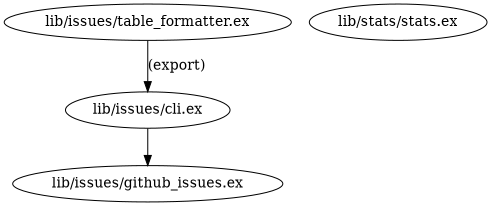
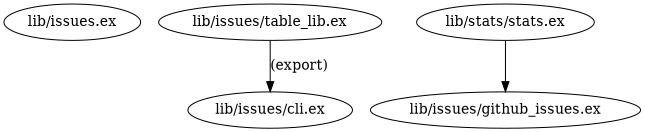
none -> (72, 22)
(148, 22) -> (270, 22)
(148, 142) -> (505, 61)
